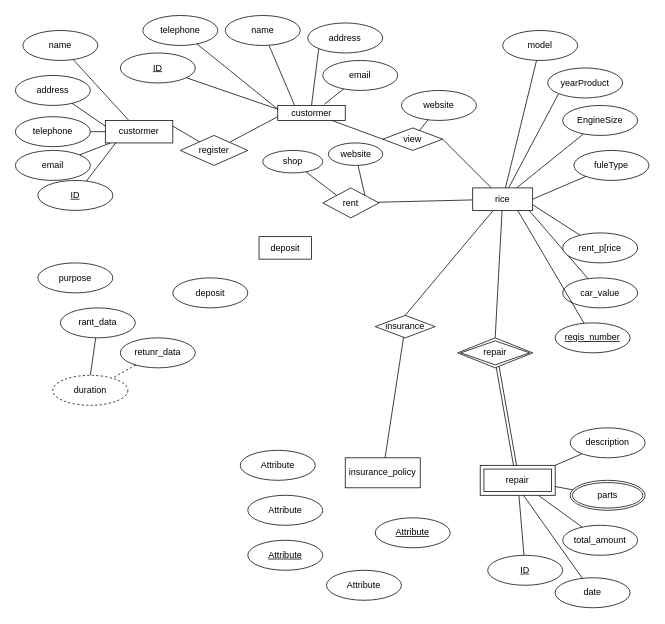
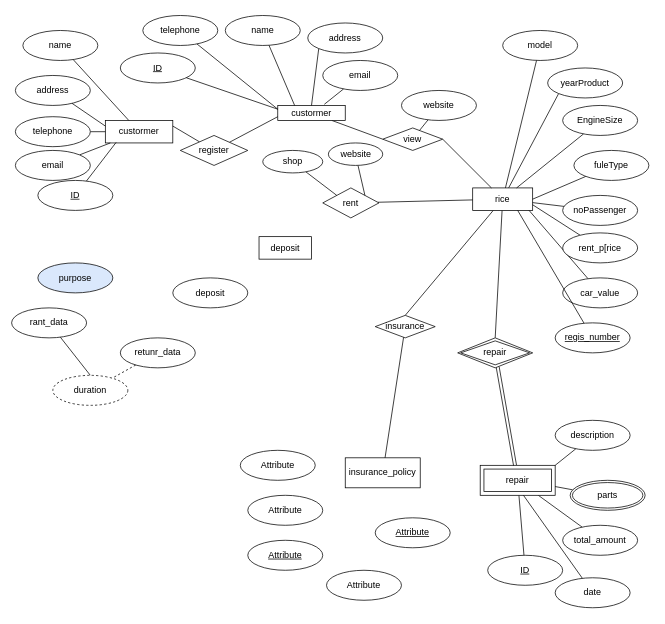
none -> (549, 205)
none -> (600, 210)
(75, 278) -> (75, 278)
(98, 323) -> (49, 323)
(608, 443) -> (593, 435)
